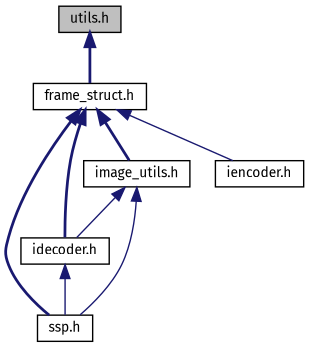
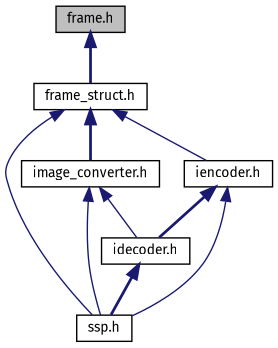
(90, 19) -> (91, 19)
(137, 174) -> (91, 174)
(68, 180) -> (182, 217)
(15, 219) -> (21, 217)
none -> (196, 272)
(65, 297) -> (122, 296)
